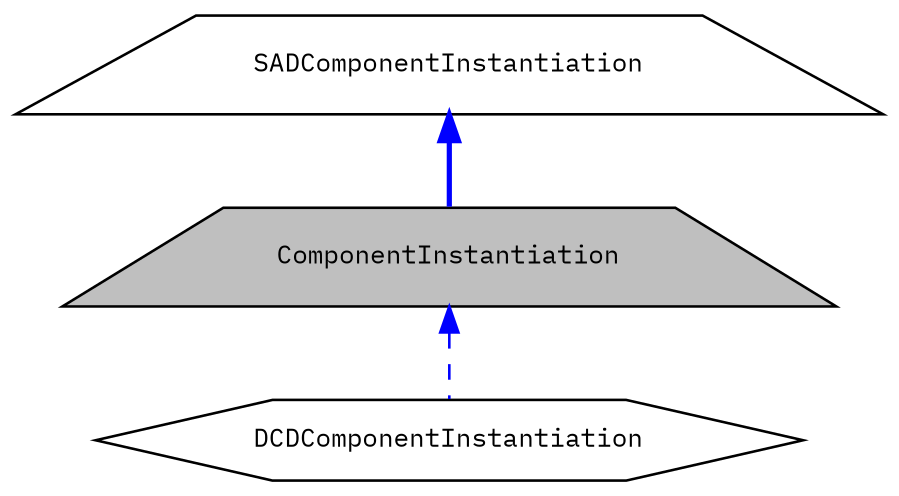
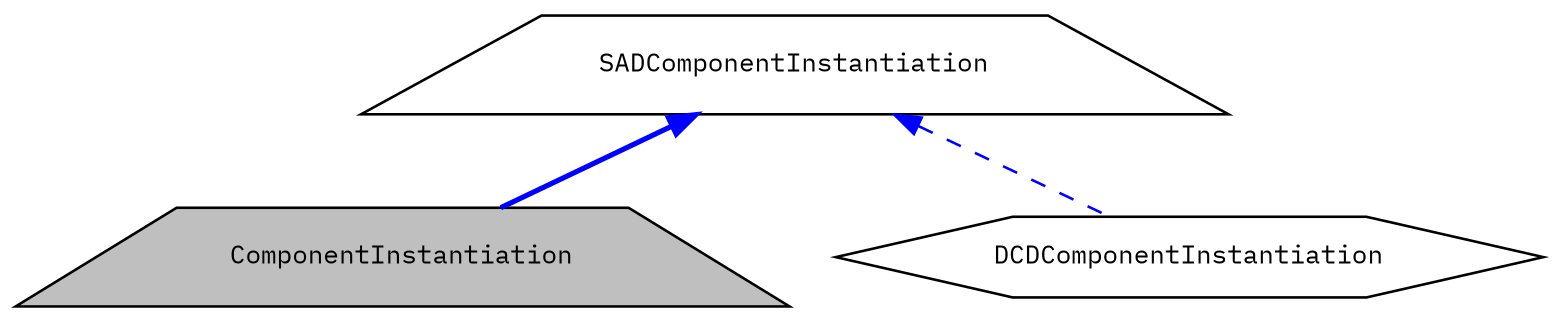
(449, 366) -> (1014, 171)
